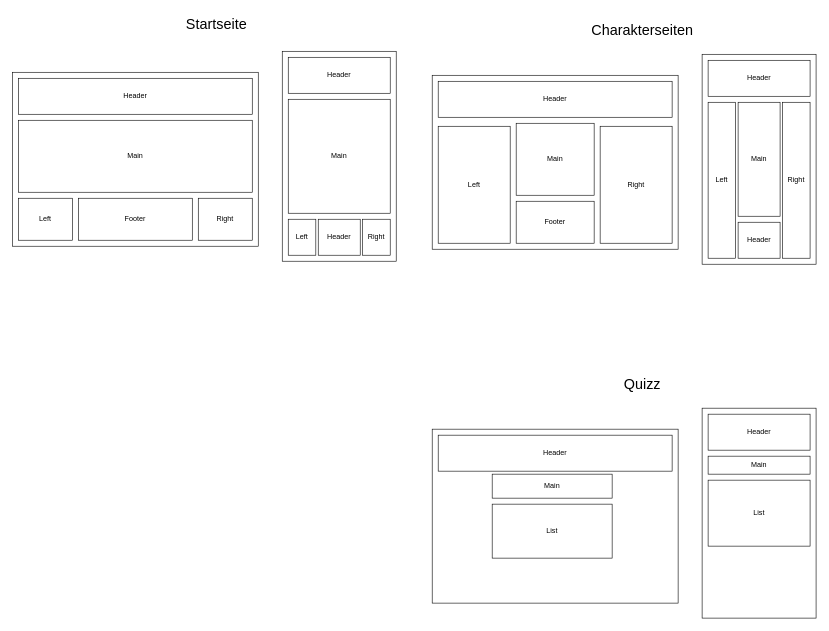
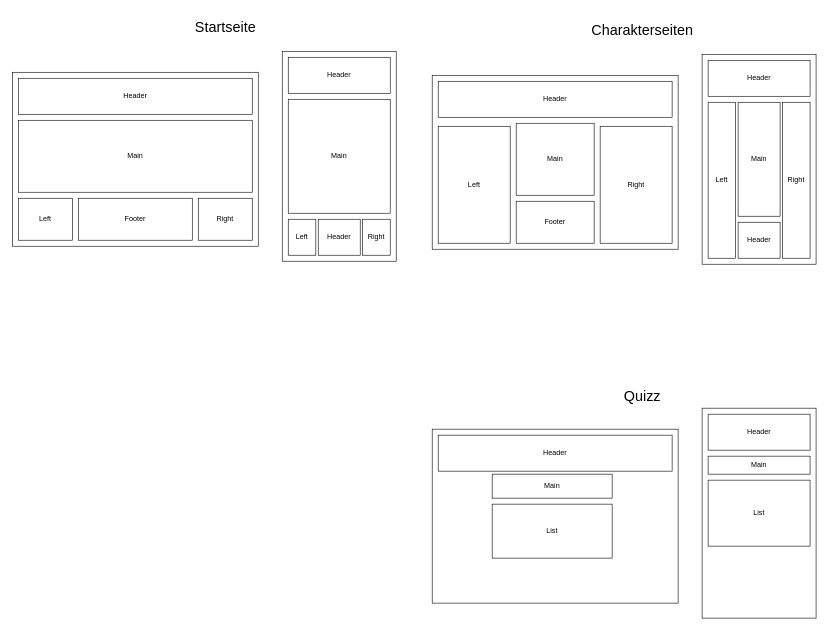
(216, 24) -> (225, 27)
(642, 384) -> (642, 396)
